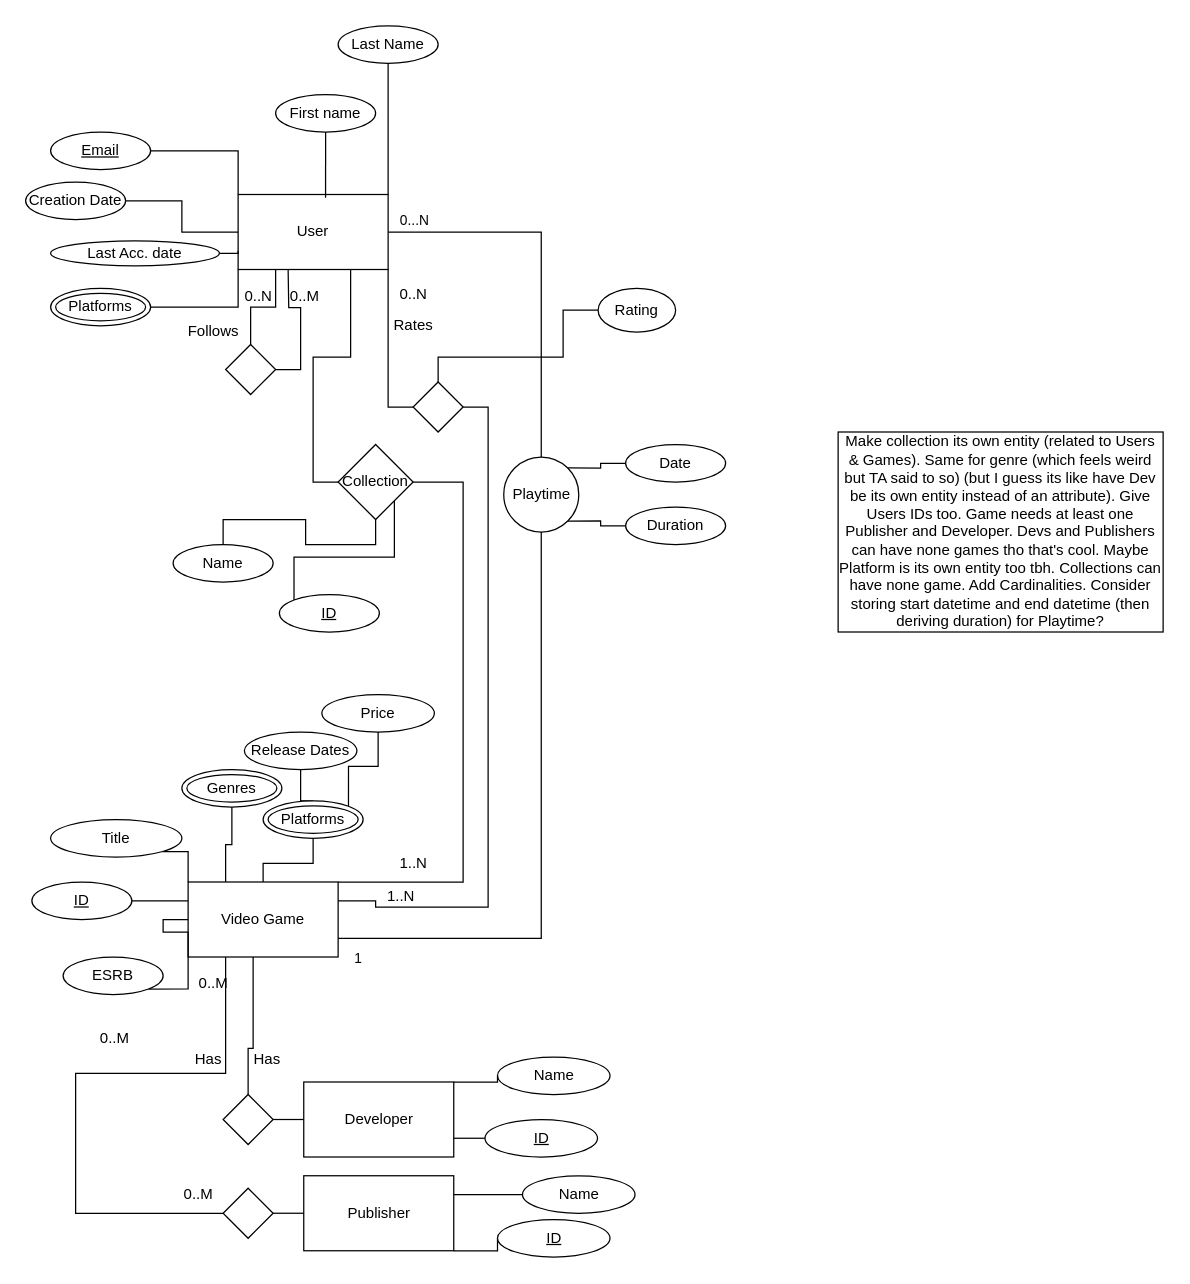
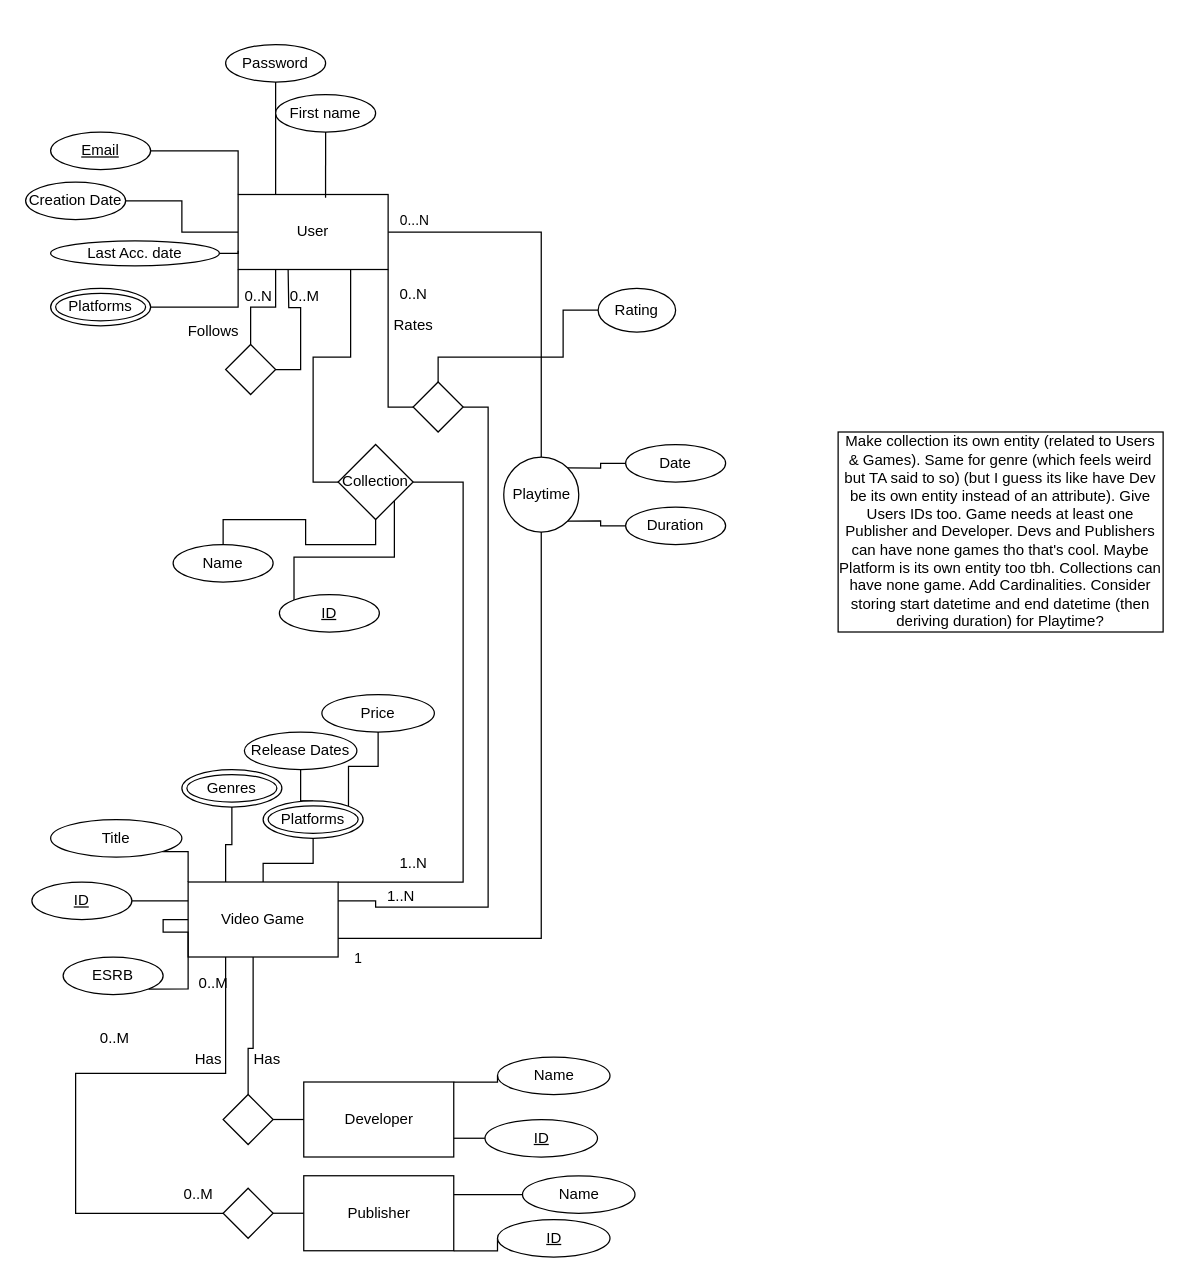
(388, 44) -> none
none -> (276, 63)
(388, 128) -> none
none -> (276, 138)
